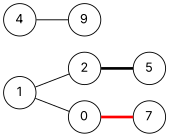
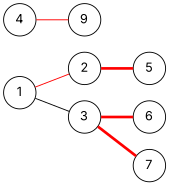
(52, 20) -> (52, 20)
(117, 68) -> (117, 68)
(52, 81) -> (52, 81)
(85, 117) -> (85, 117)
none -> (149, 117)
